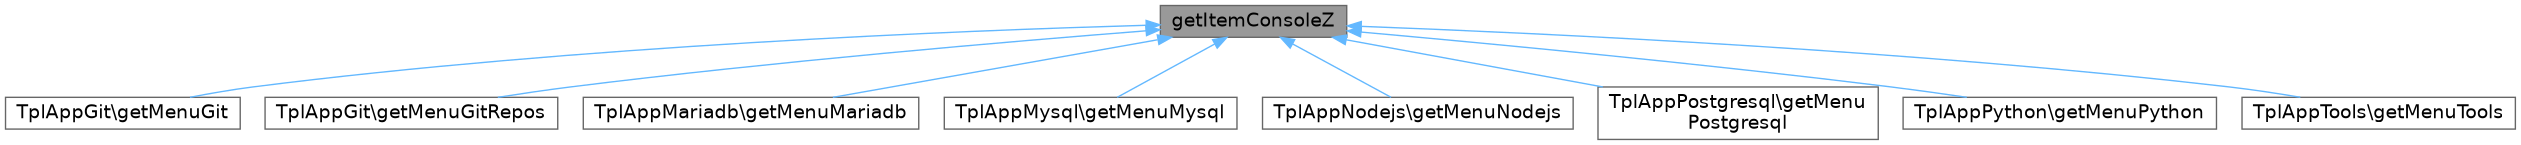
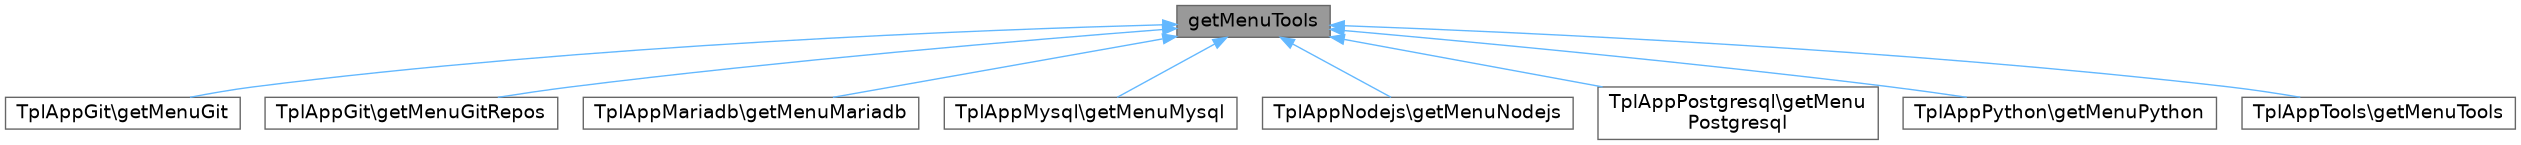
(1254, 21) -> (1254, 21)
